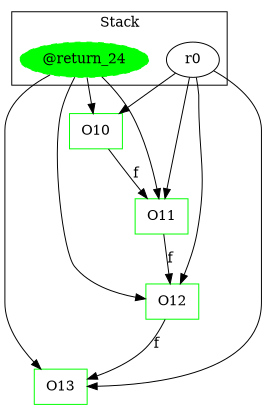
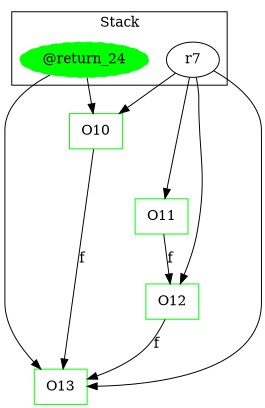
(193, 60) -> (193, 60)
(138, 128) -> none
(124, 170) -> (79, 254)
(60, 206) -> none
